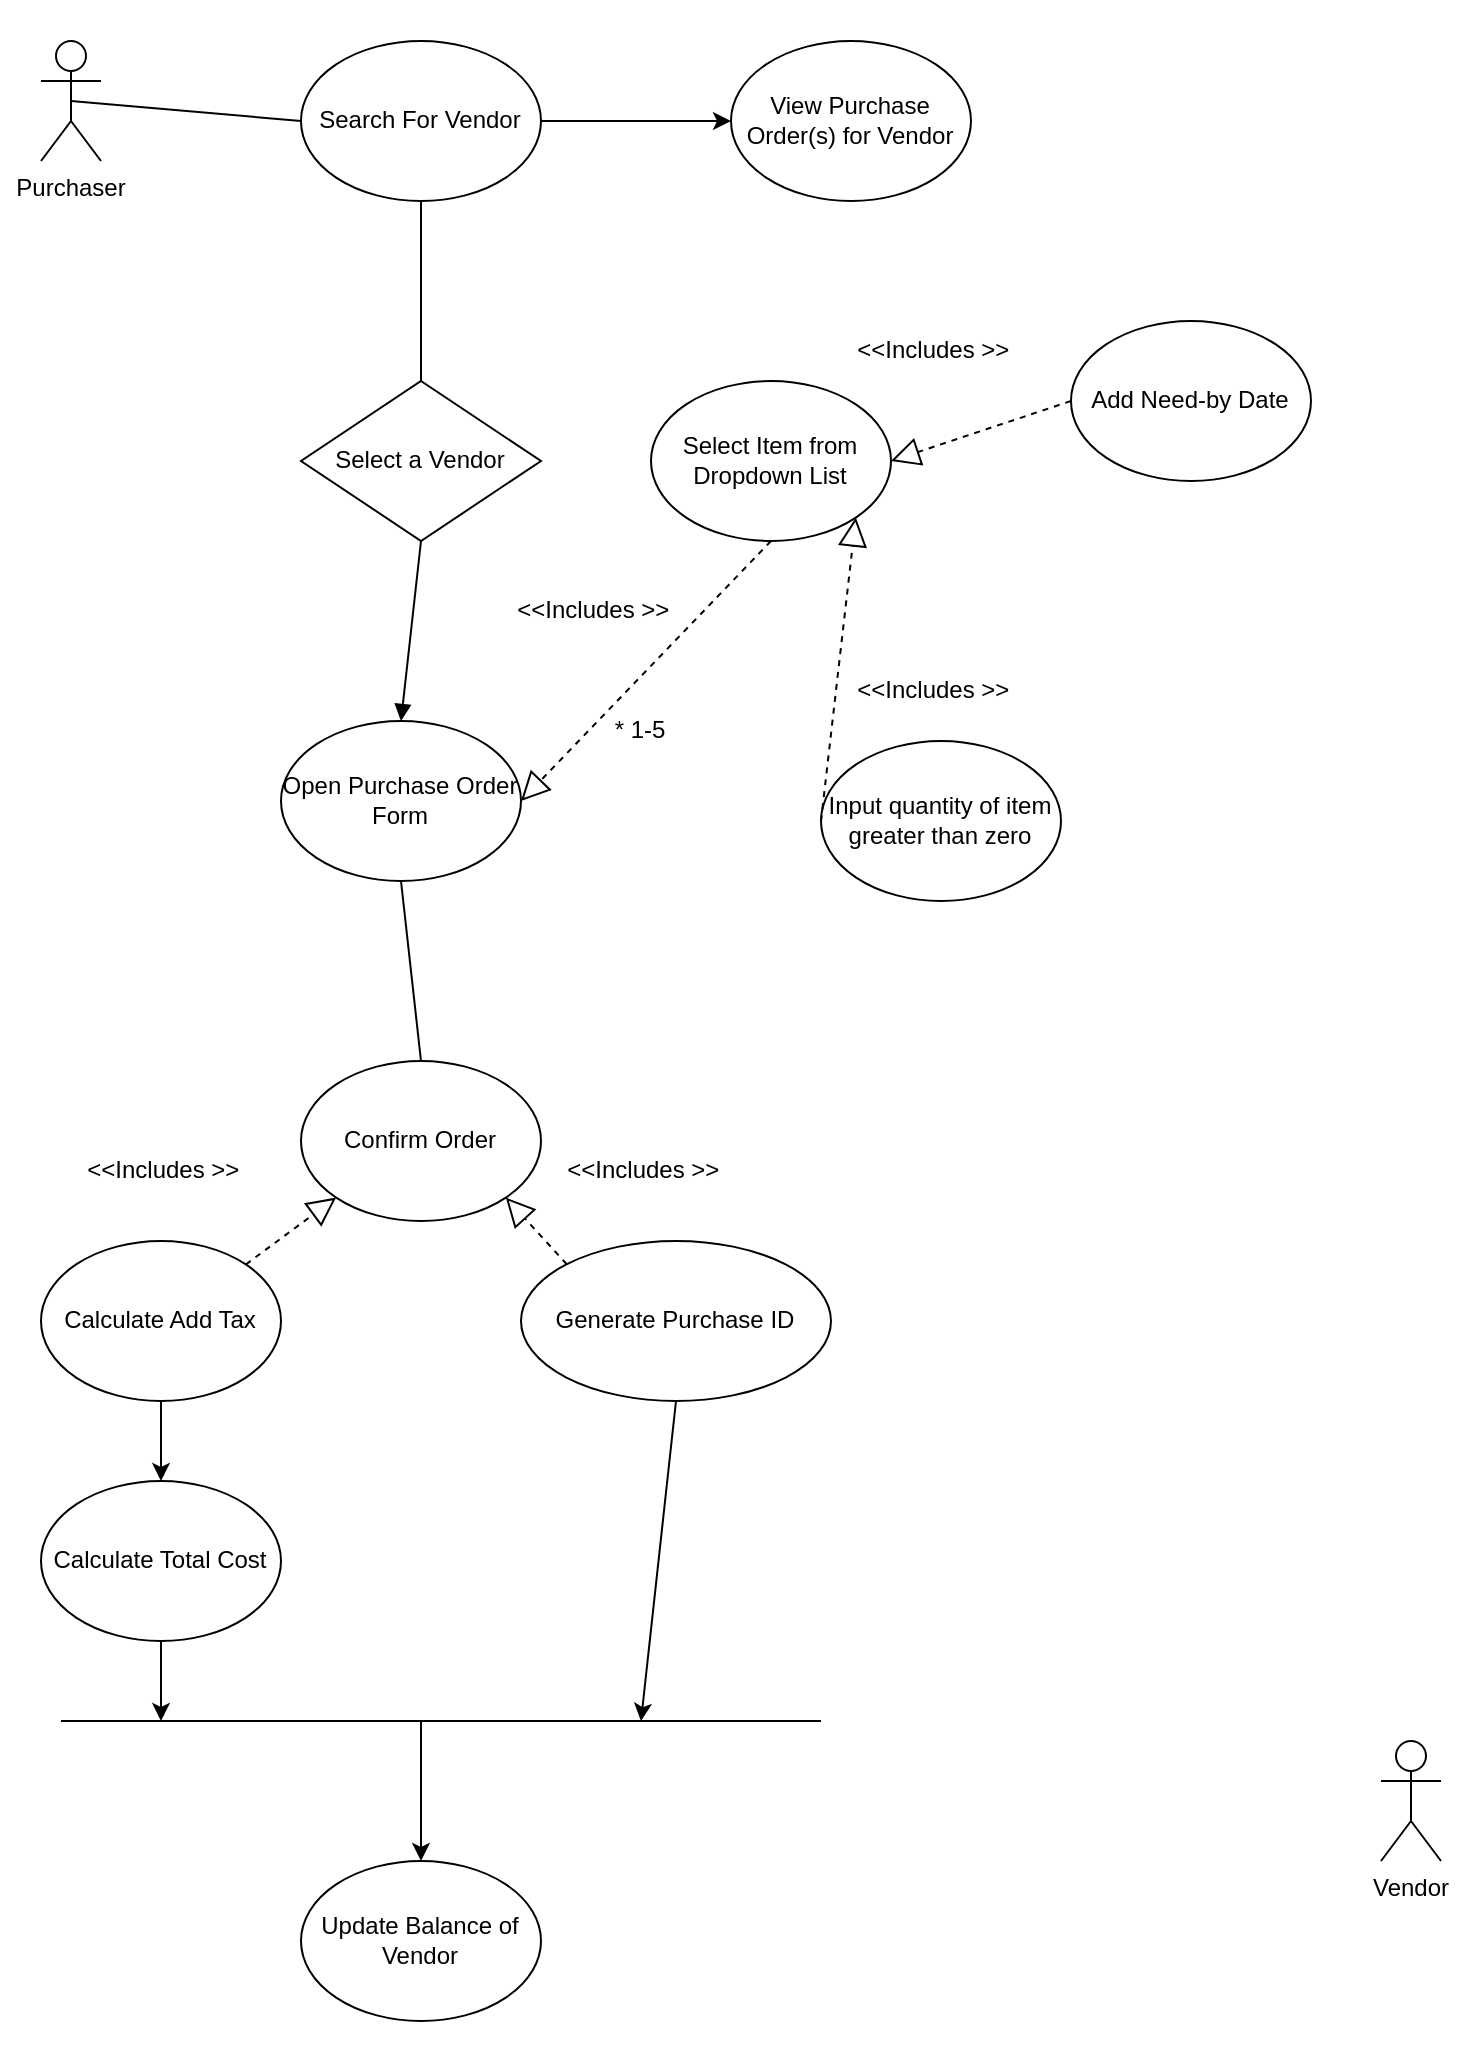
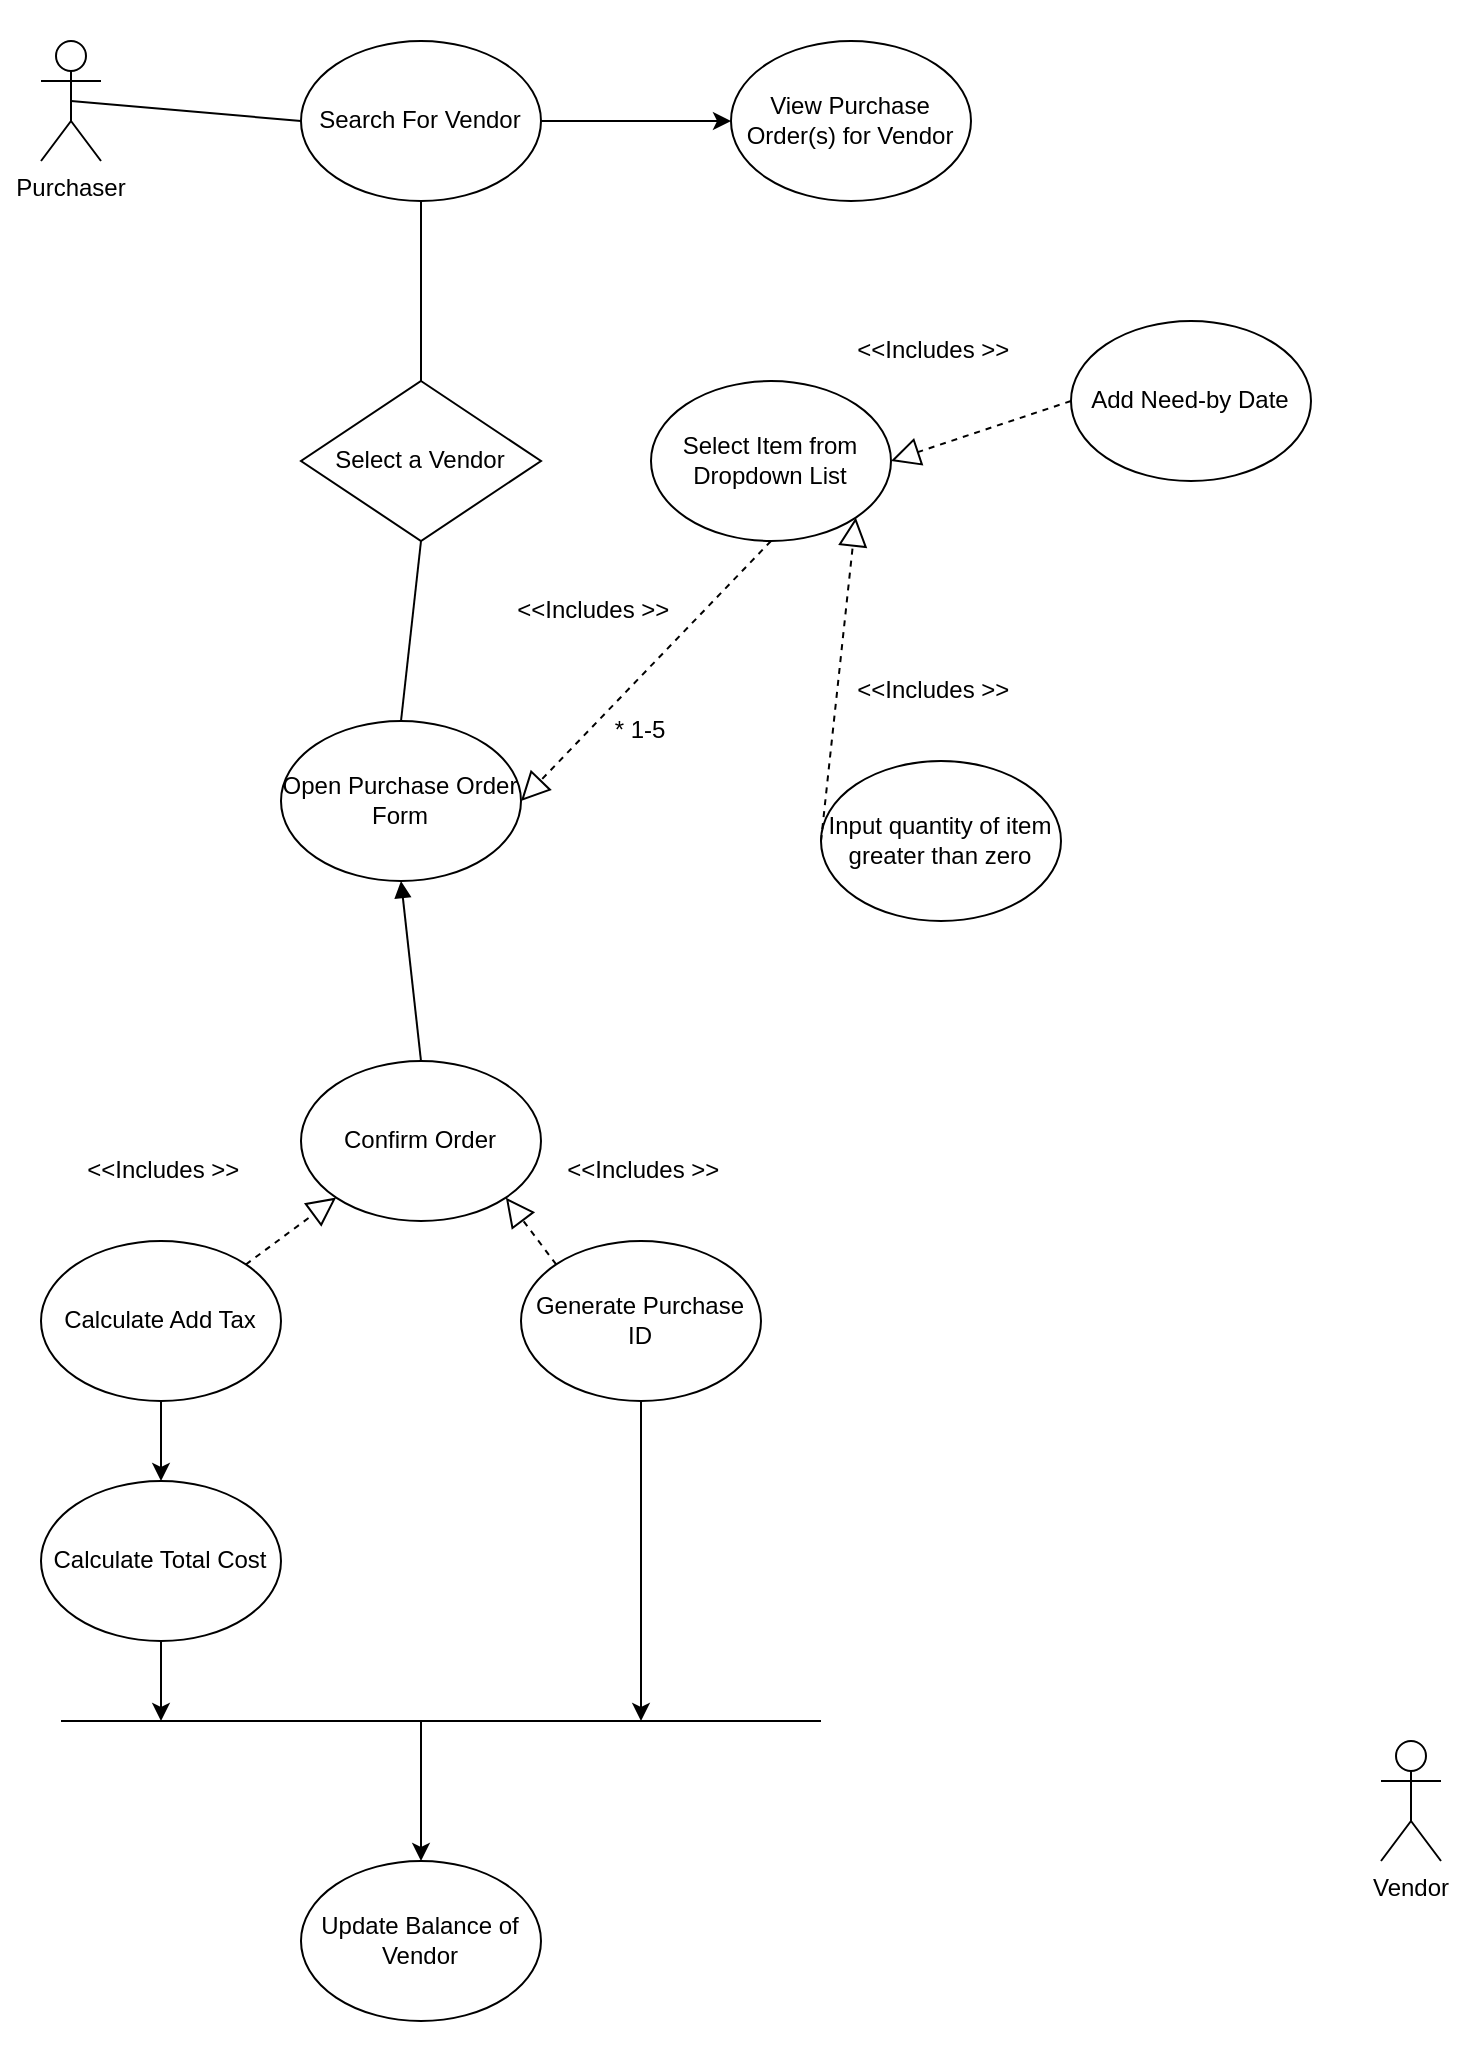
(403, 703) -> (402, 710)
(941, 821) -> (941, 841)
(402, 891) -> (403, 898)
(676, 1321) -> (641, 1321)
